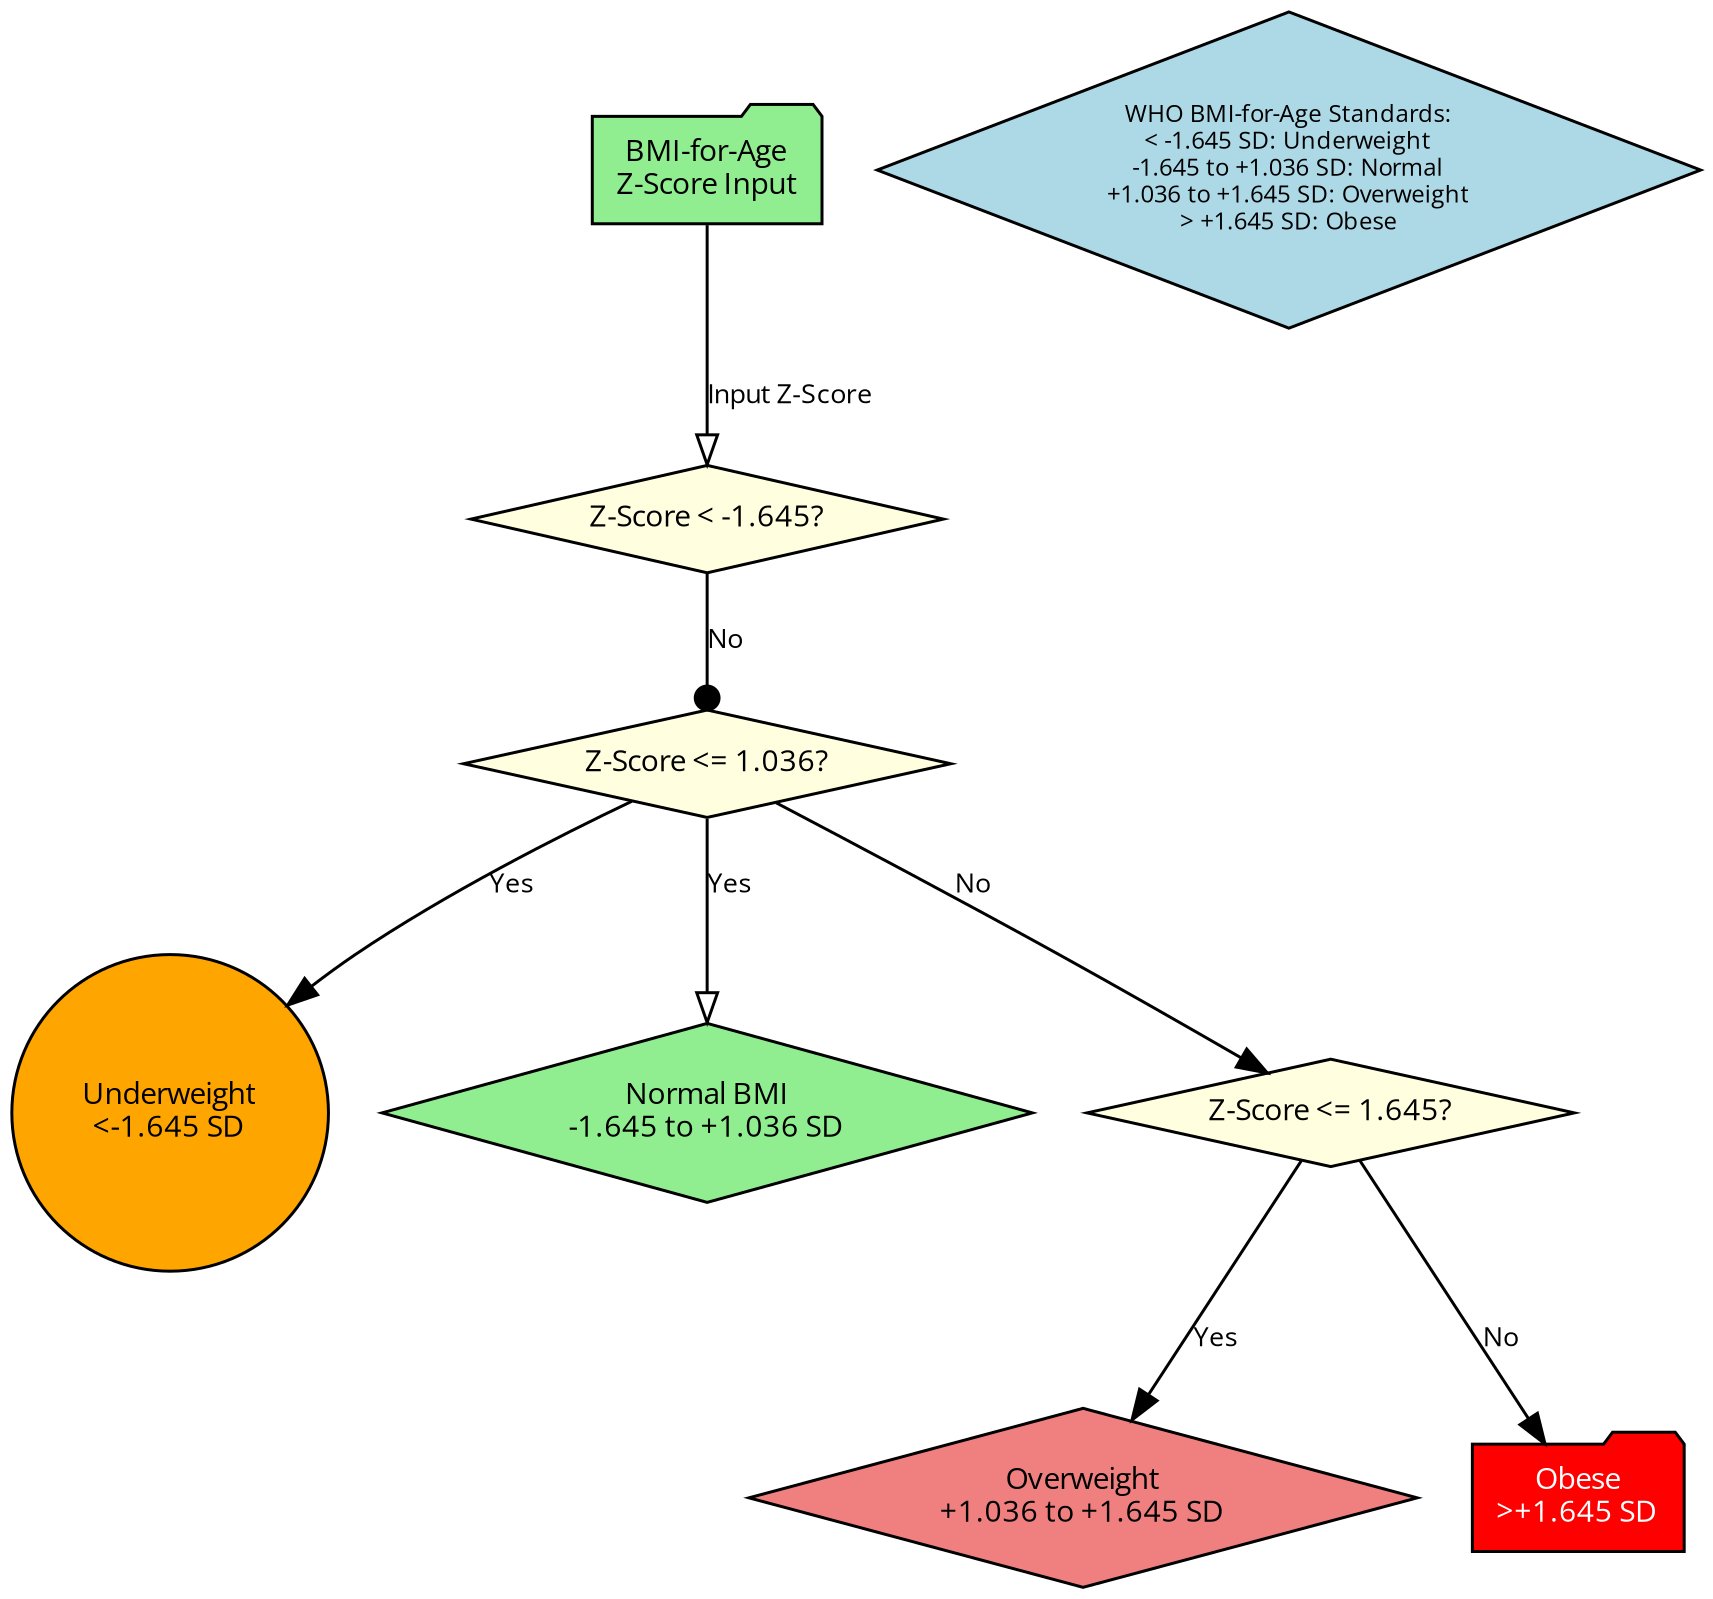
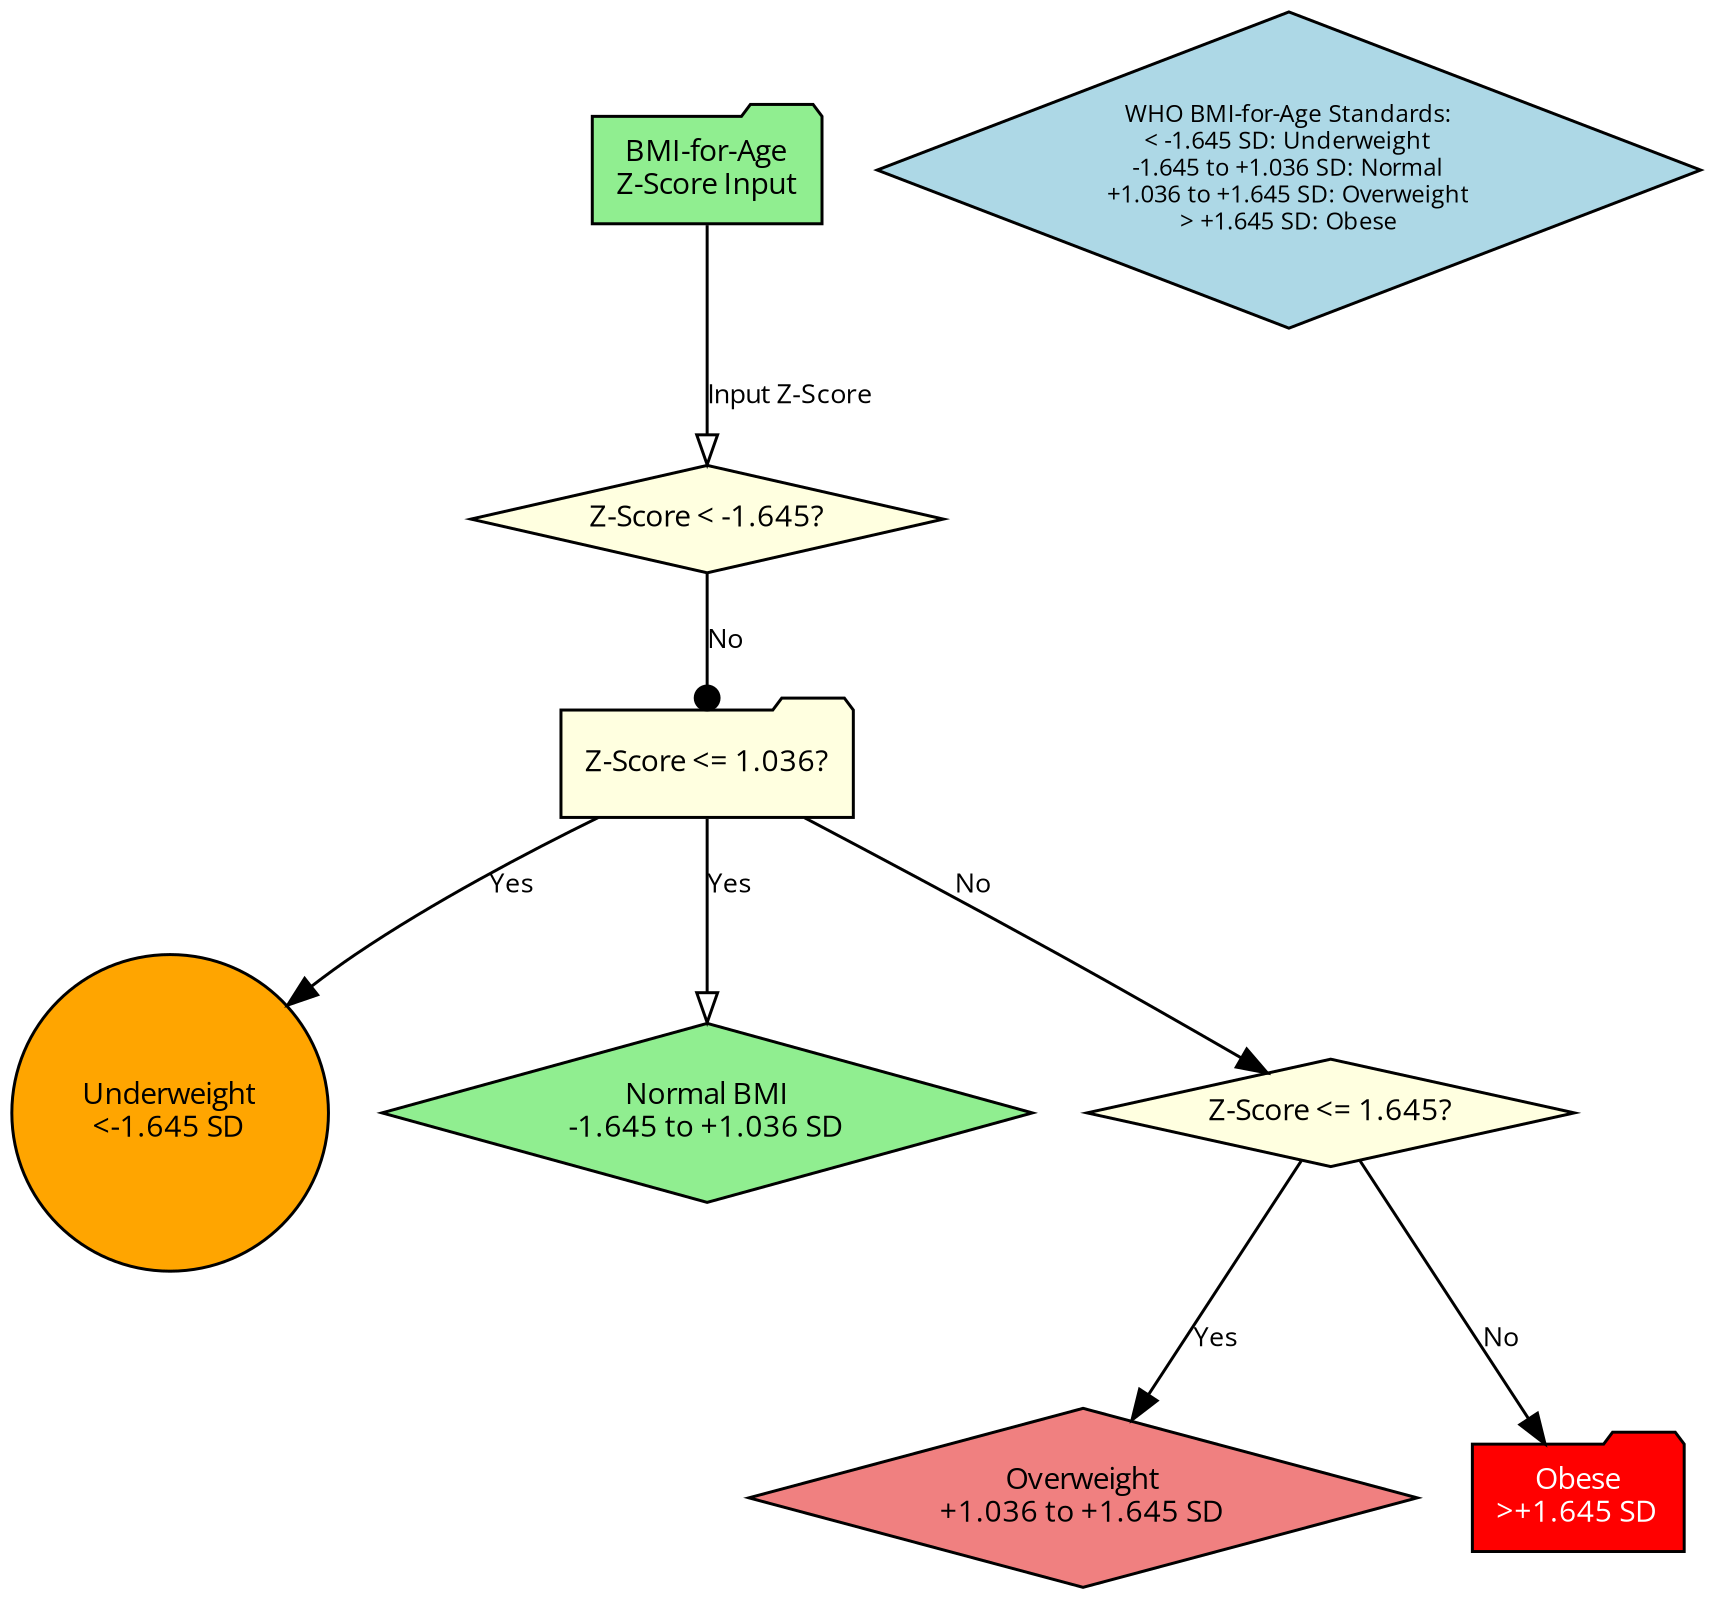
(707, 764) -> (707, 764)
